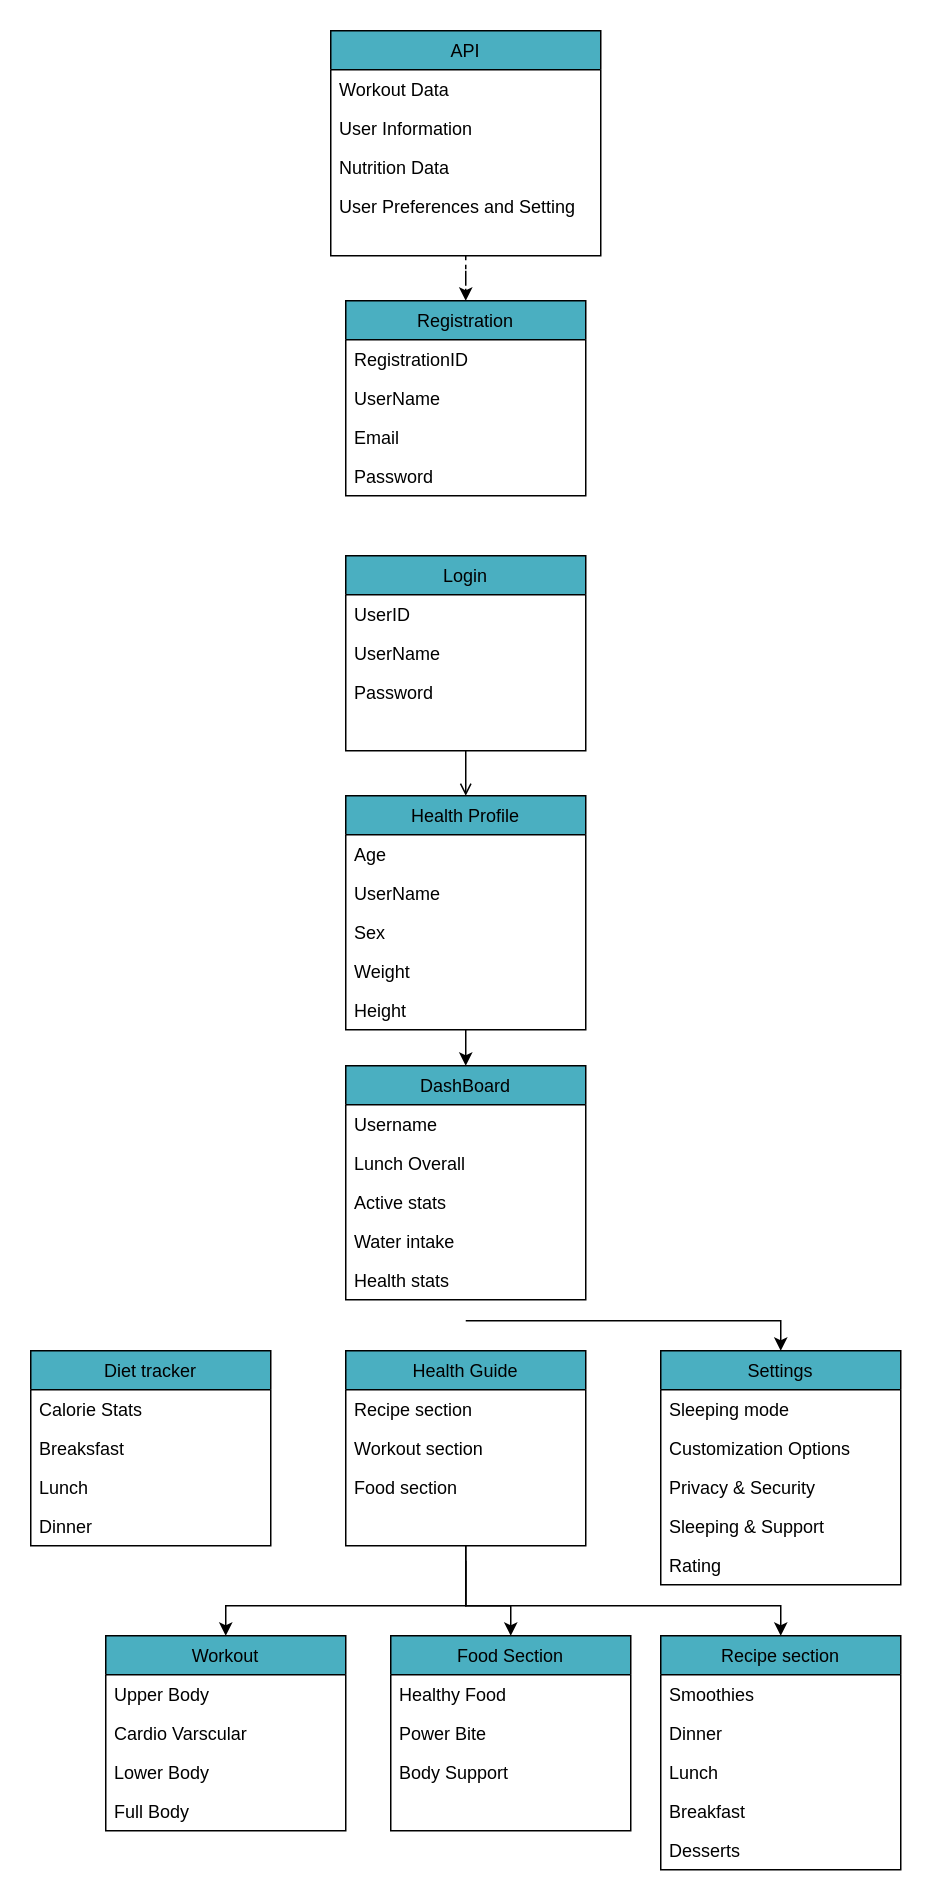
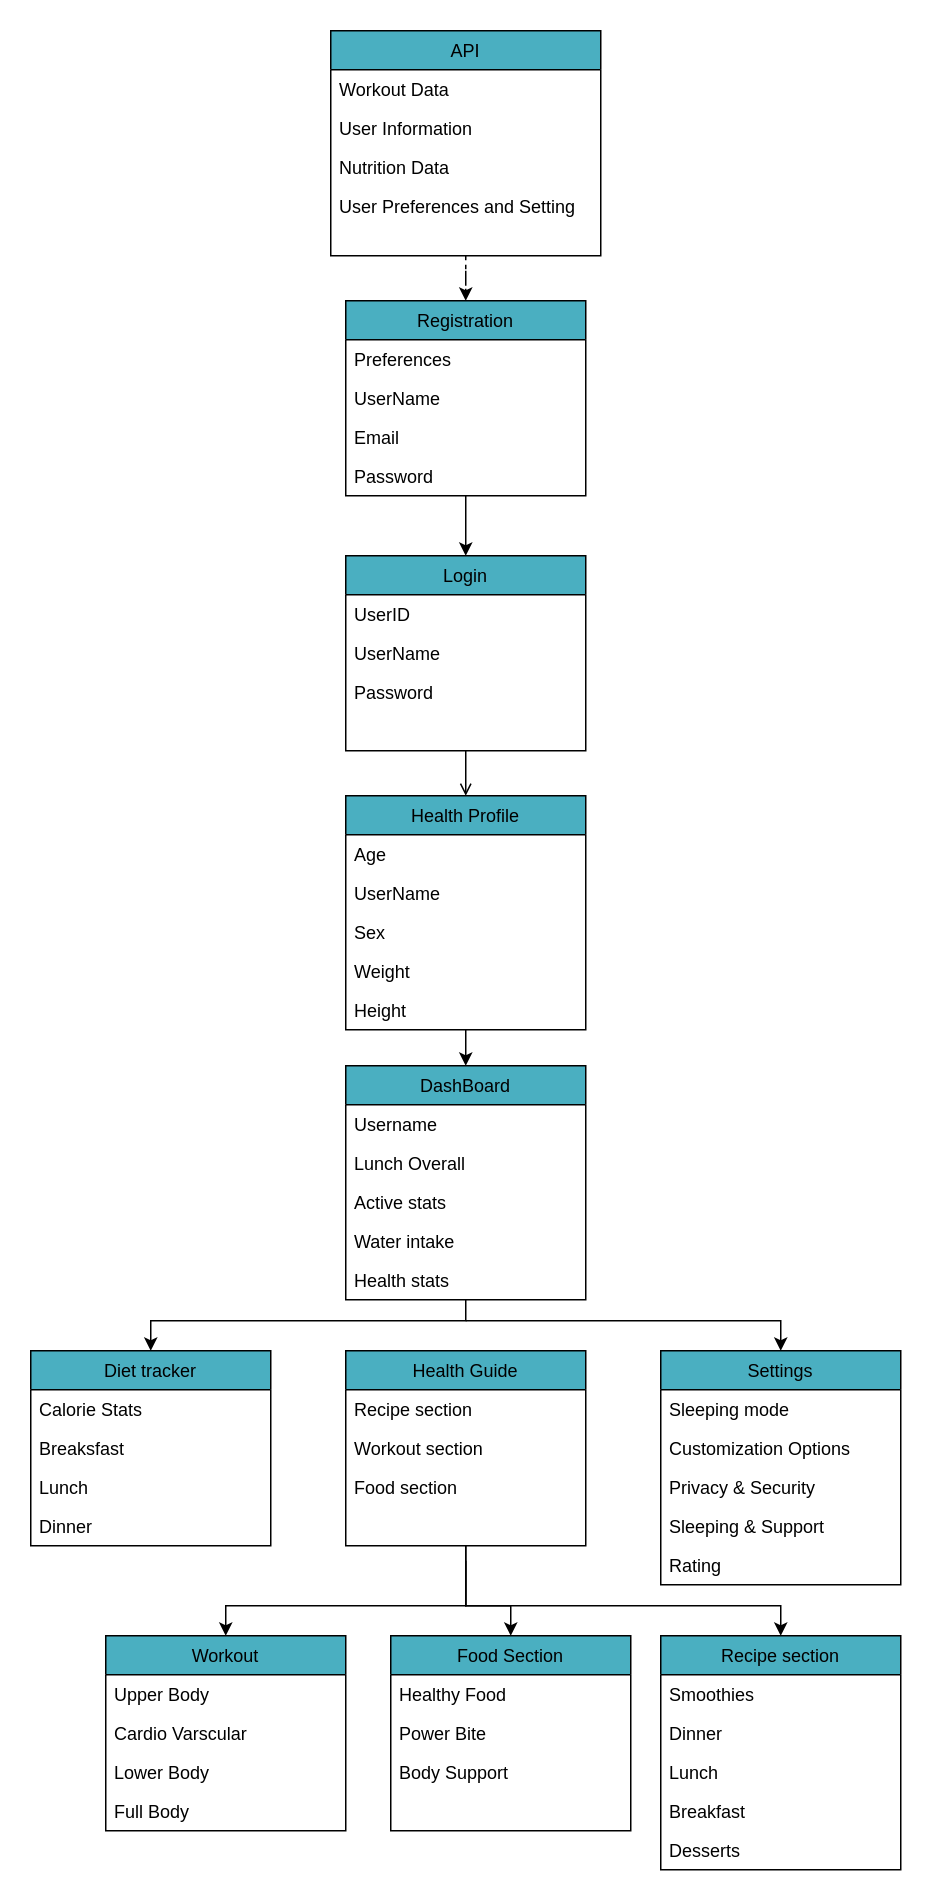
(420, 360) -> (409, 360)
none -> (466, 521)
none -> (309, 1321)
